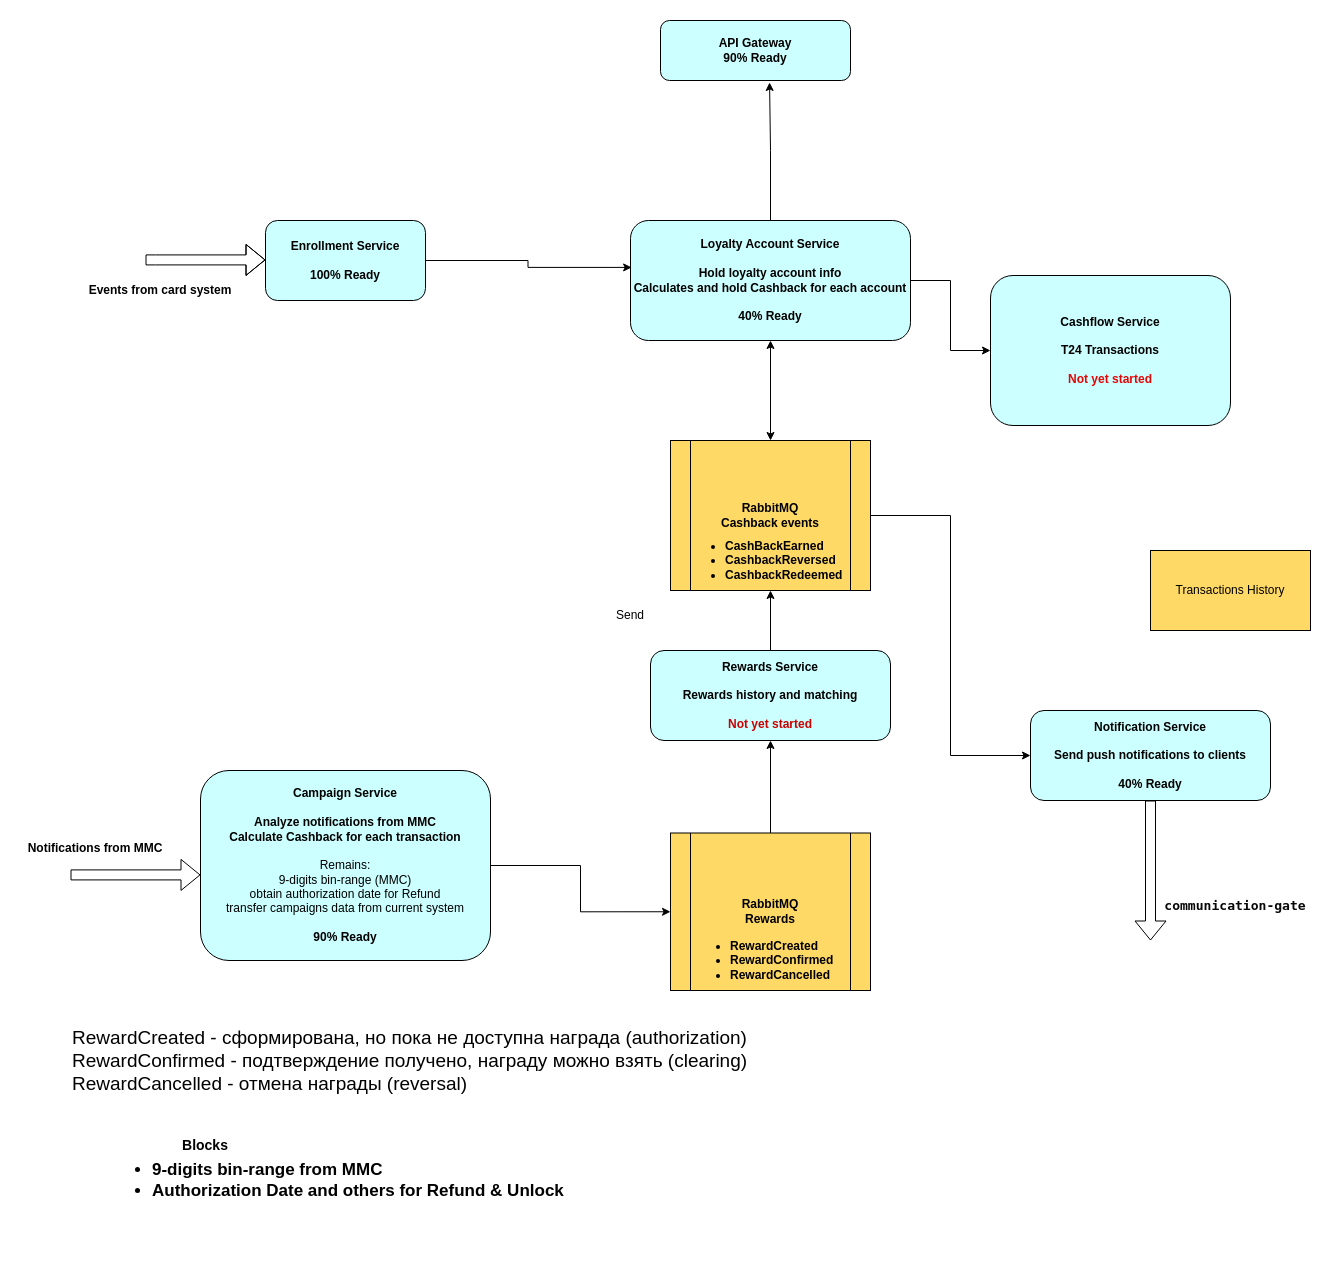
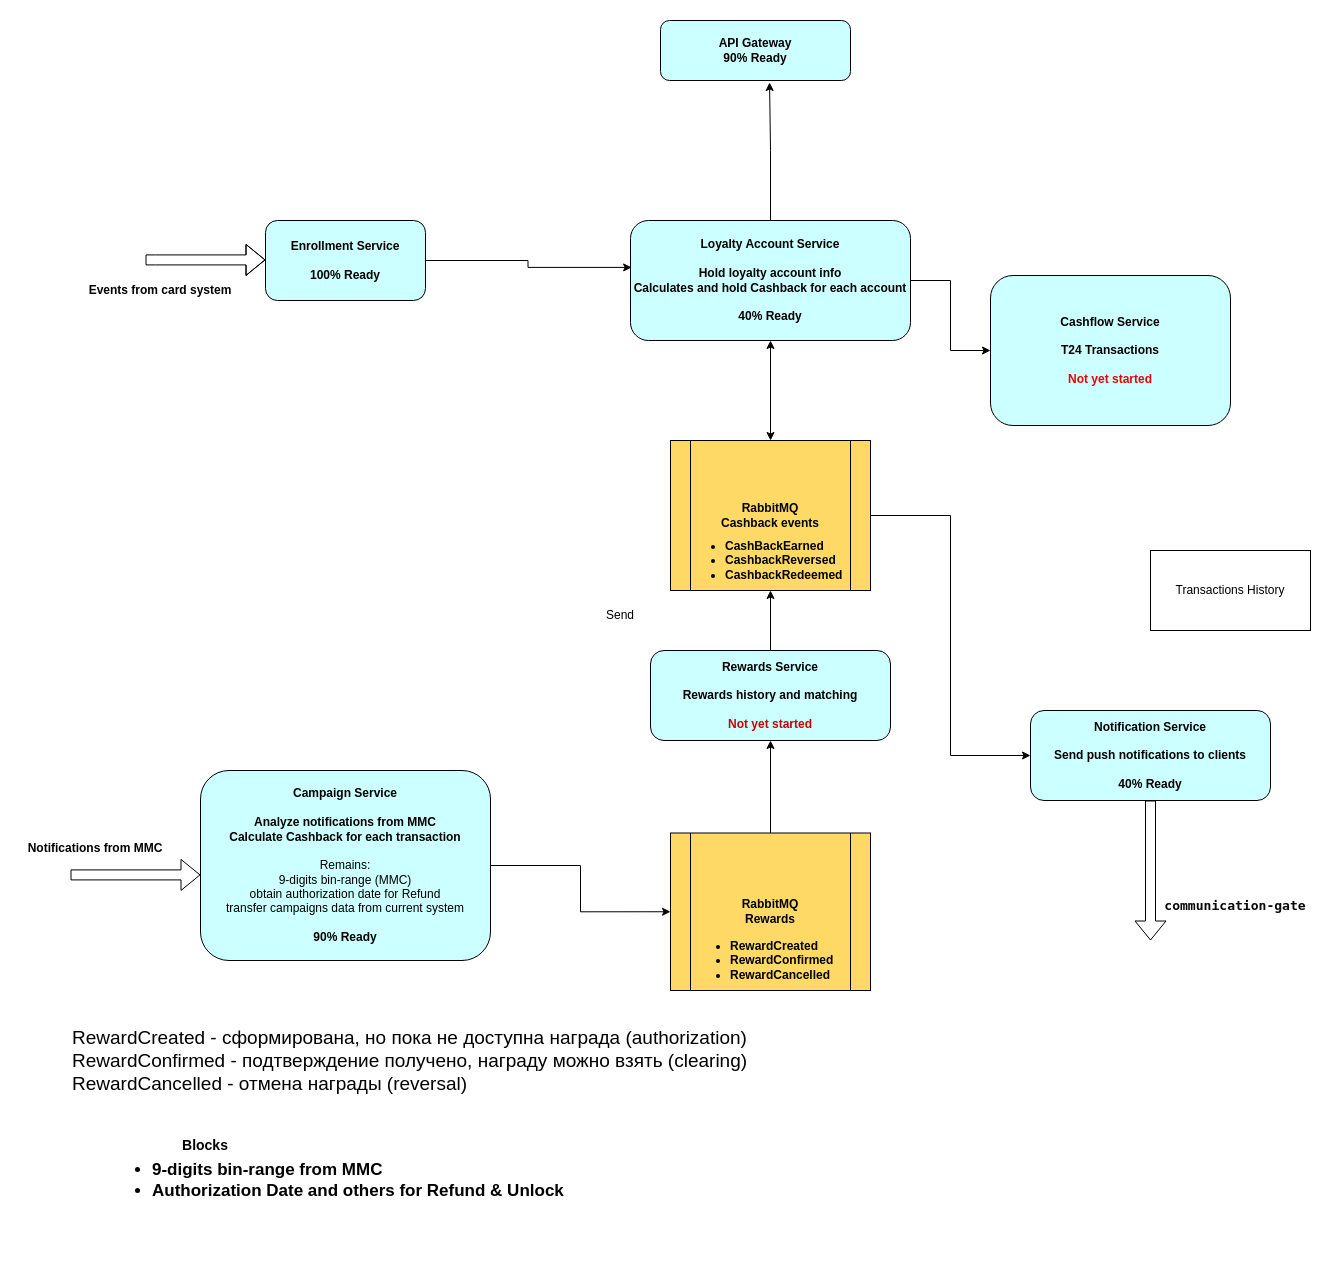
(1231, 591) -> (1231, 591)
(631, 616) -> (621, 616)
